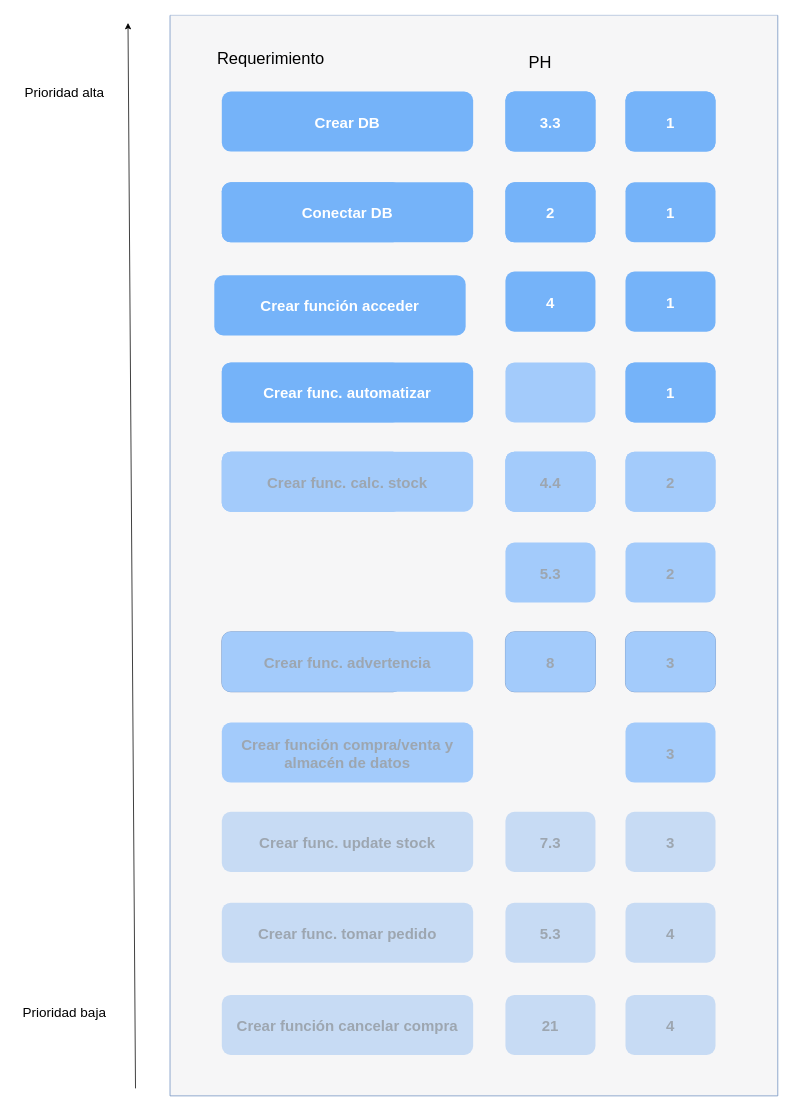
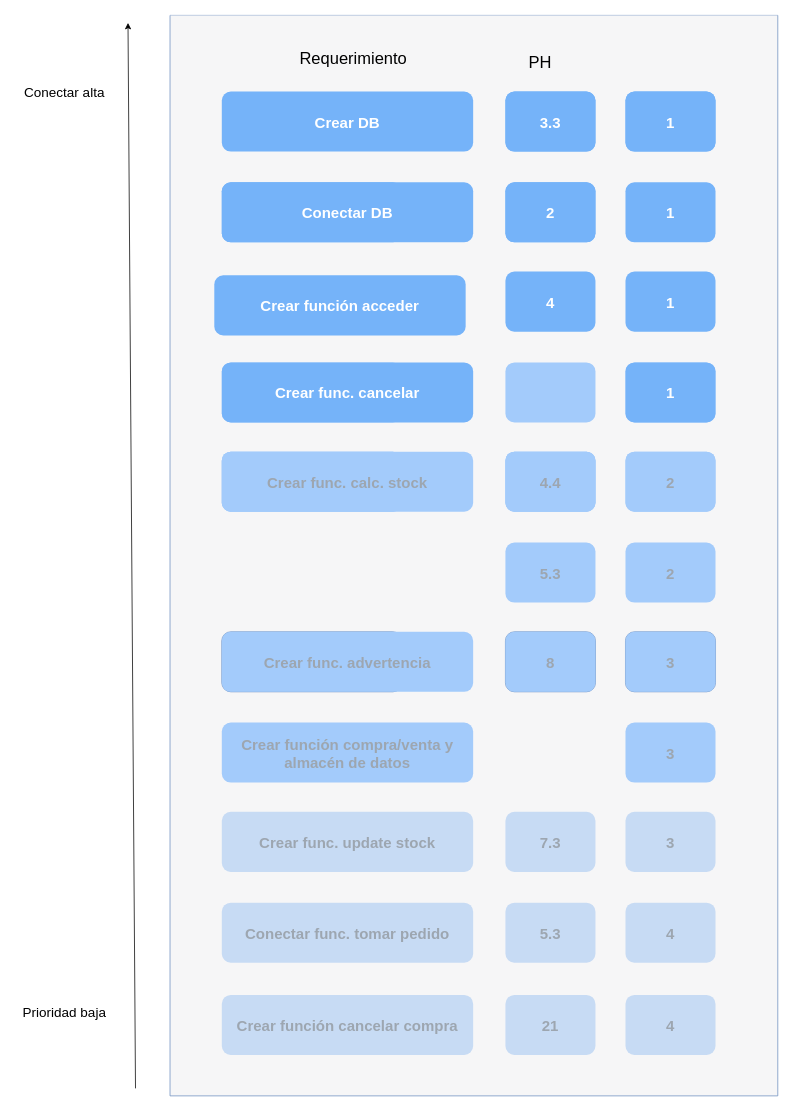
(270, 59) -> (353, 59)
(65, 93) -> (65, 93)
(347, 393) -> (347, 393)
(347, 933) -> (347, 933)
